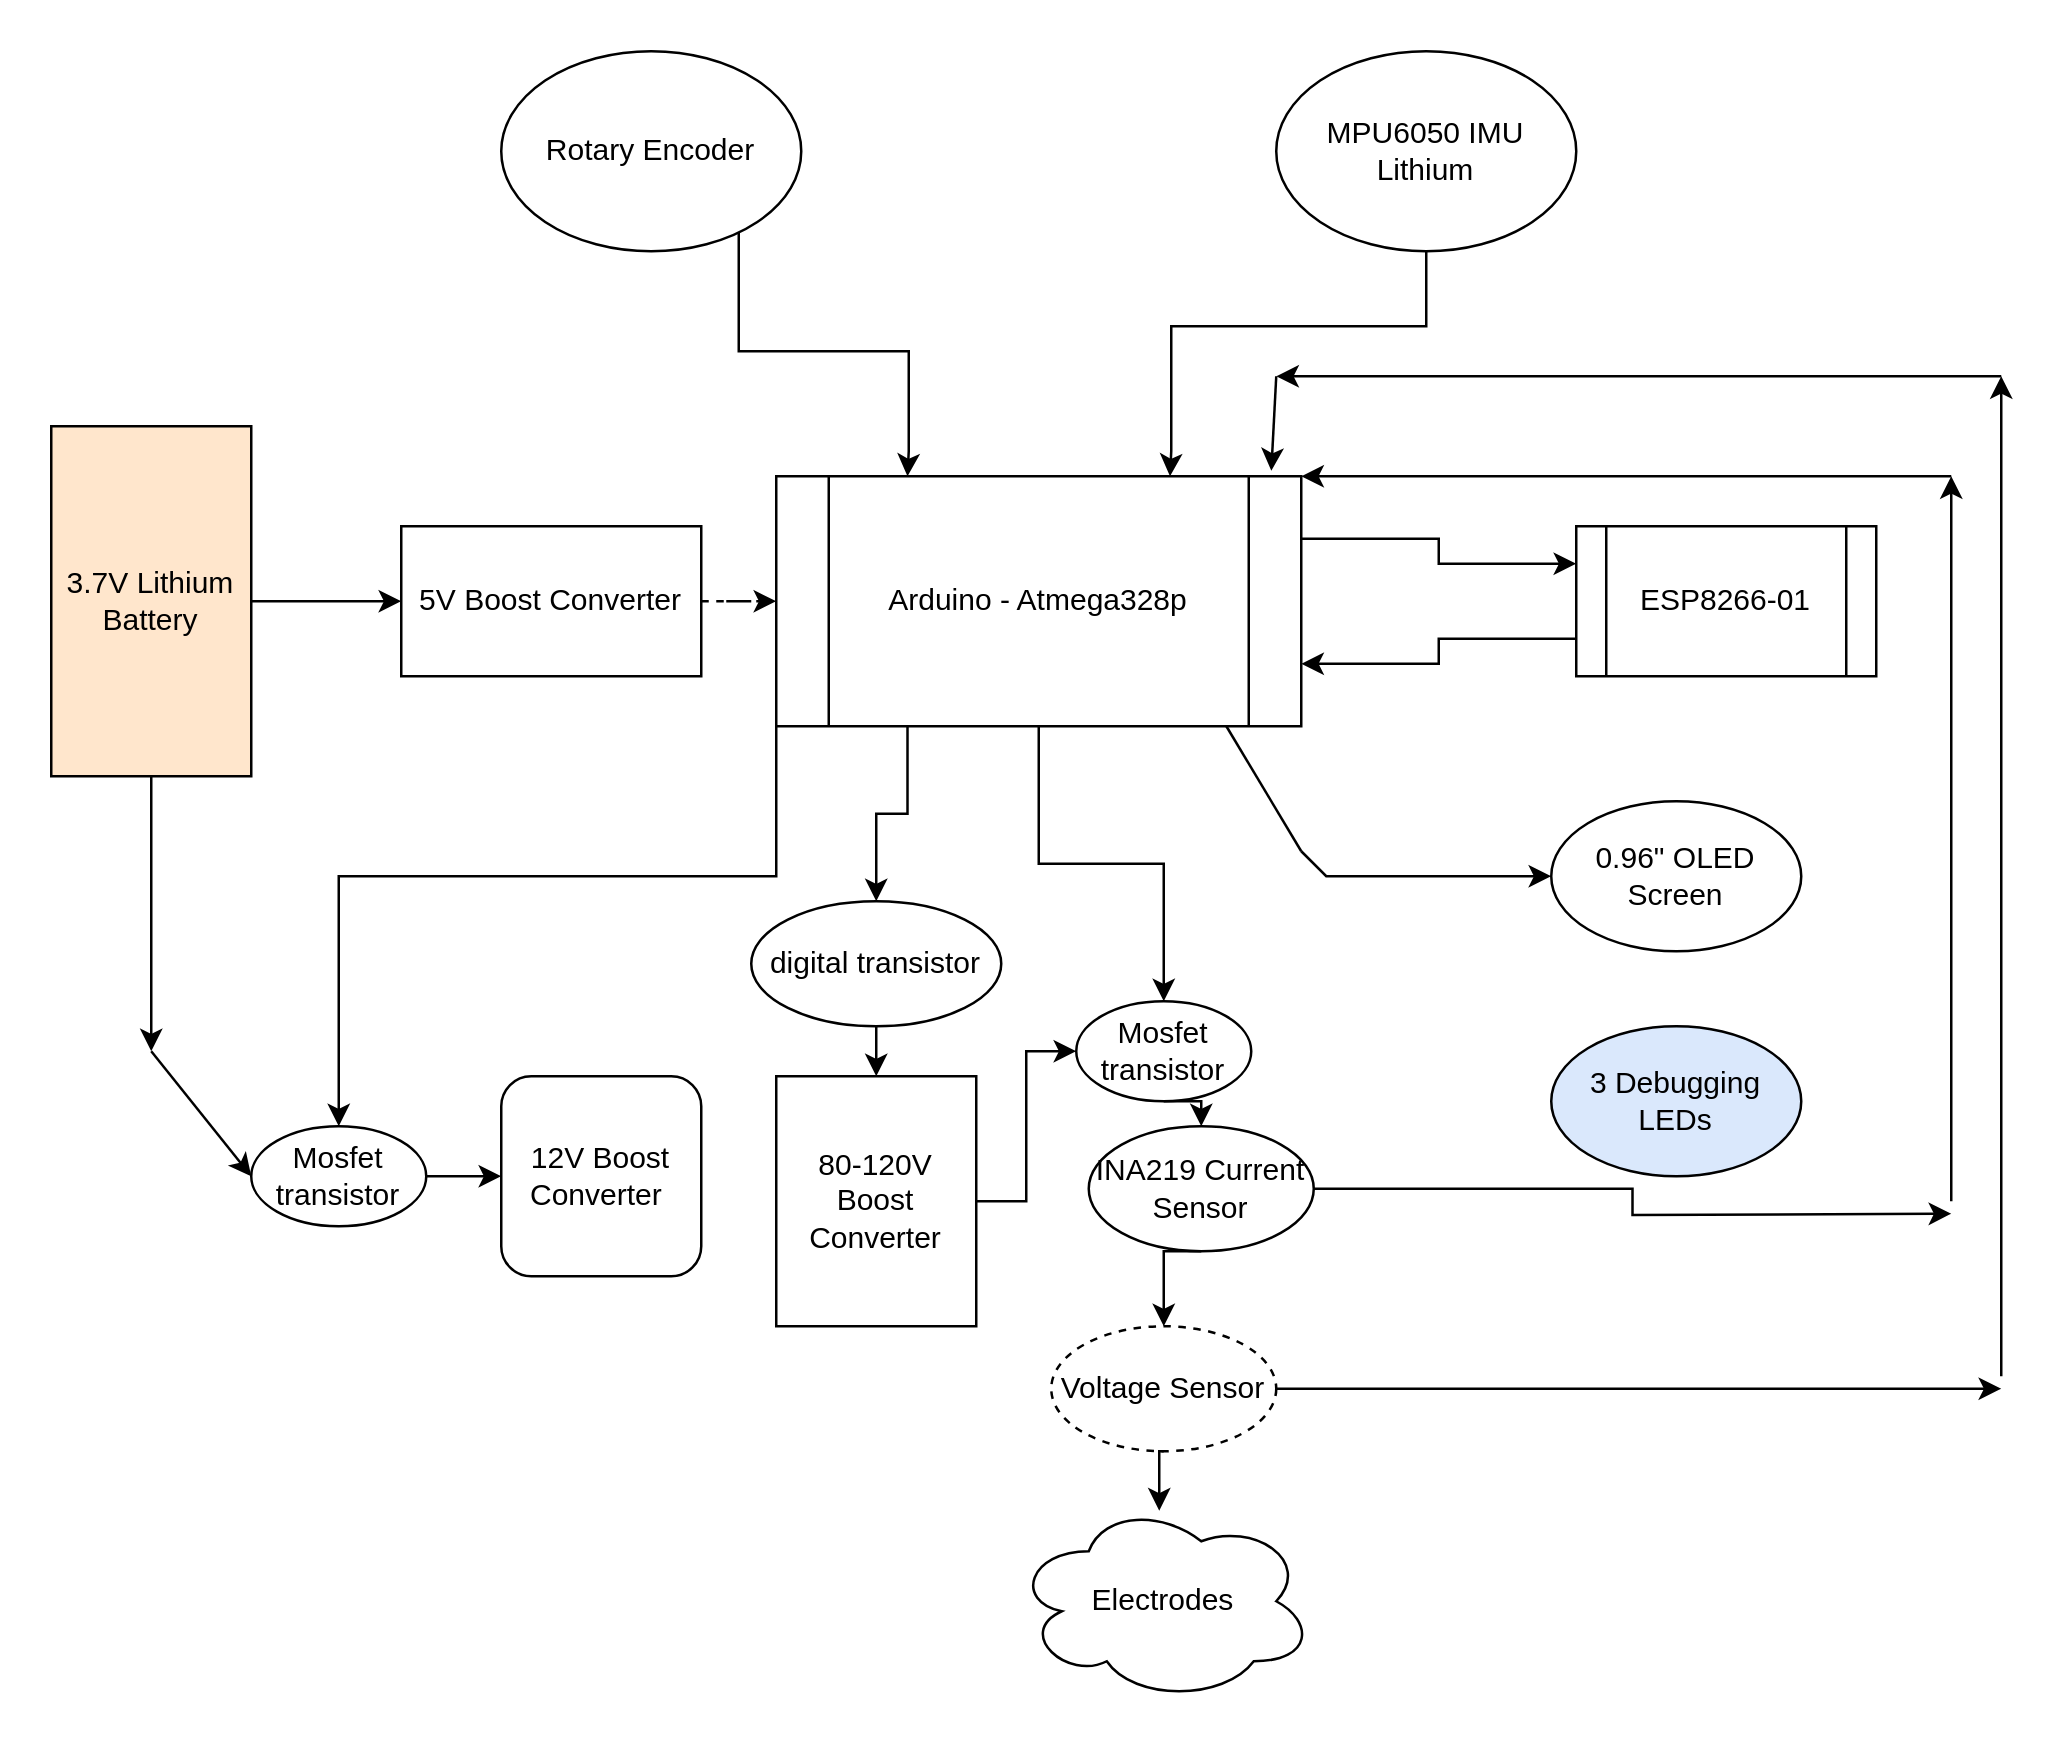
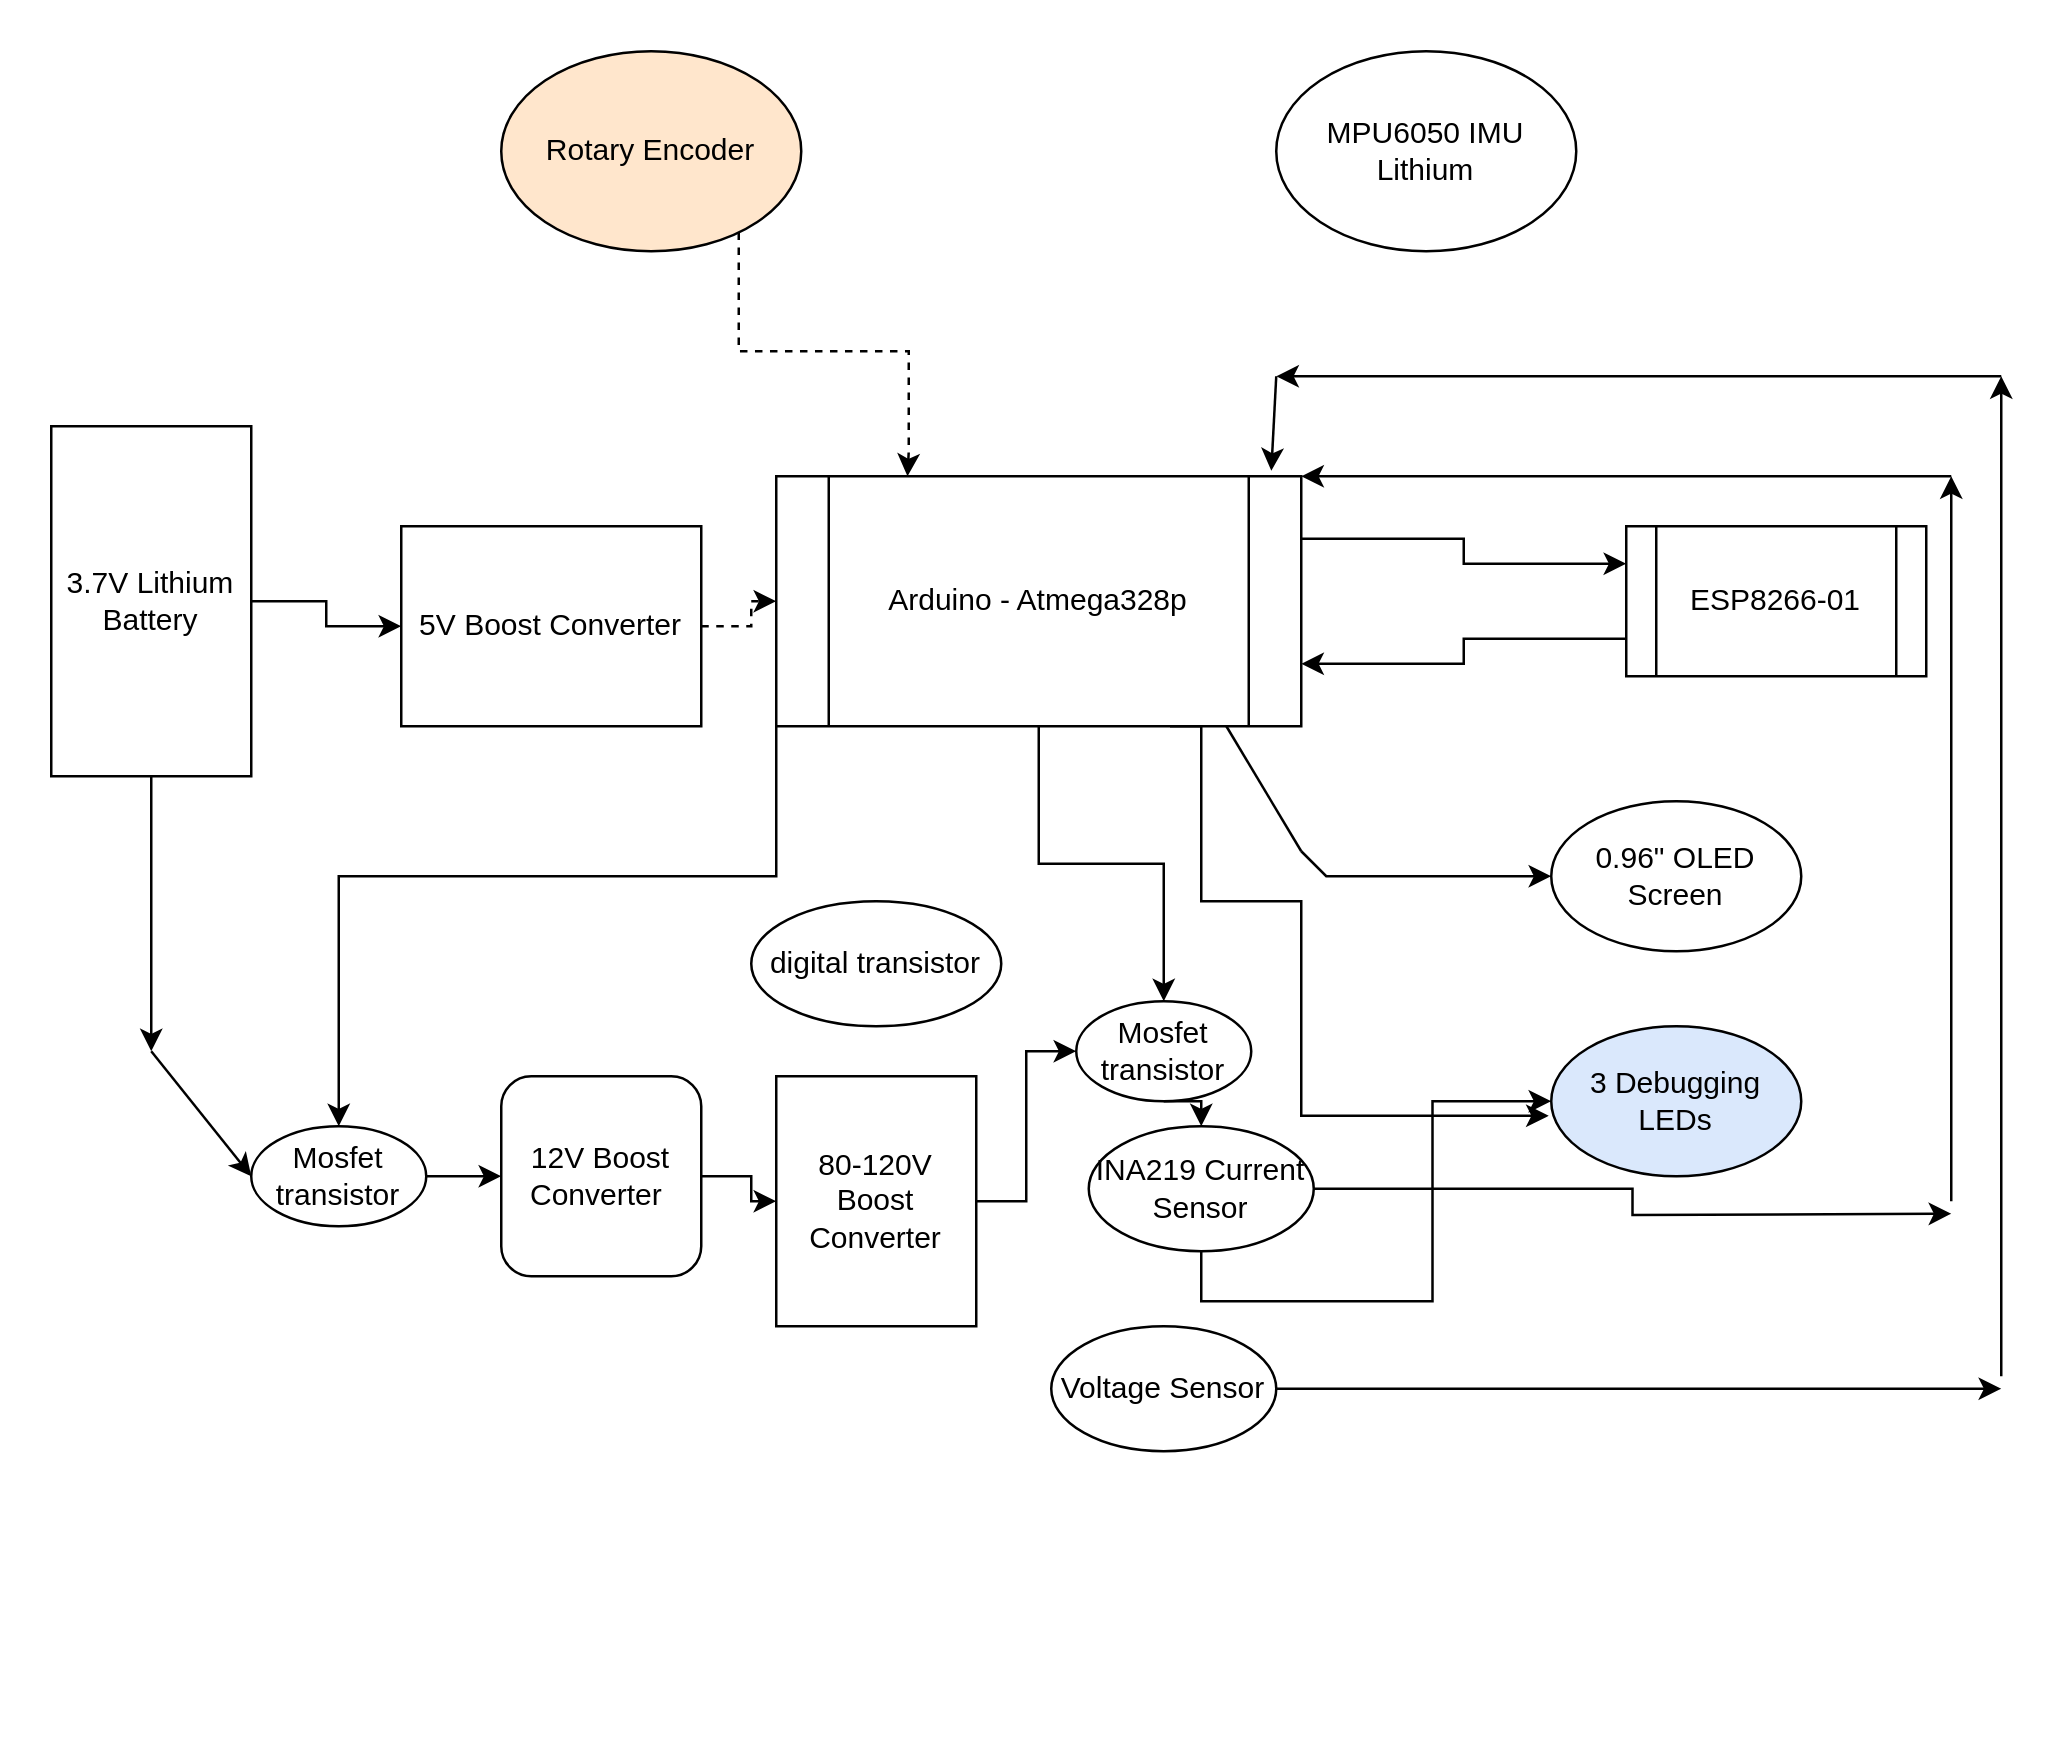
(651, 151) -> (651, 151)
(1269, 326) -> none
(816, 351) -> (816, 351)
(151, 601) -> (151, 601)
(551, 601) -> (551, 626)
(1726, 601) -> (1776, 601)
(900, 814) -> none
none -> (1301, 931)
(876, 1043) -> none
none -> (743, 1176)
(1164, 1268) -> (1345, 1301)
(1164, 1389) -> (1164, 1389)
(1159, 1471) -> none
(1164, 1601) -> none
